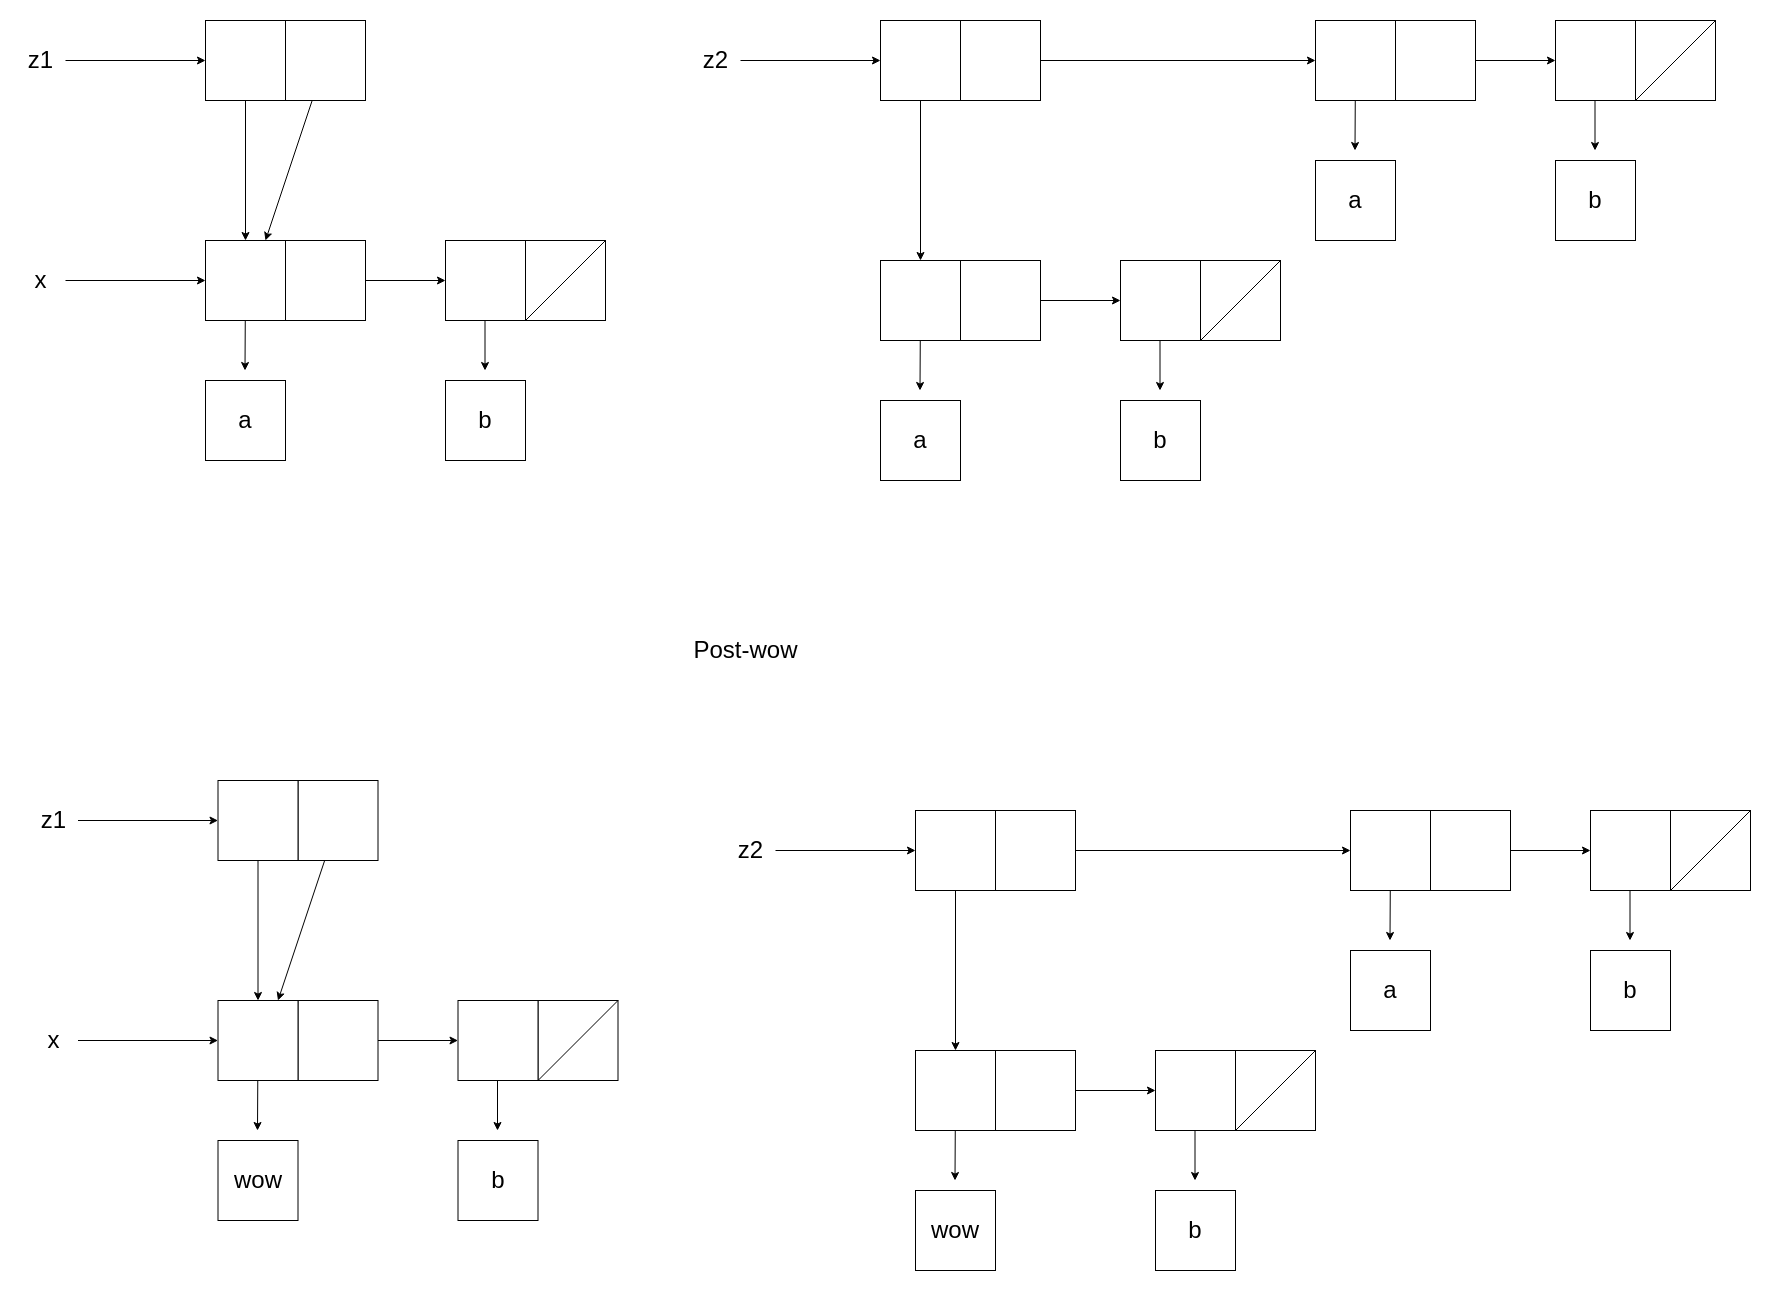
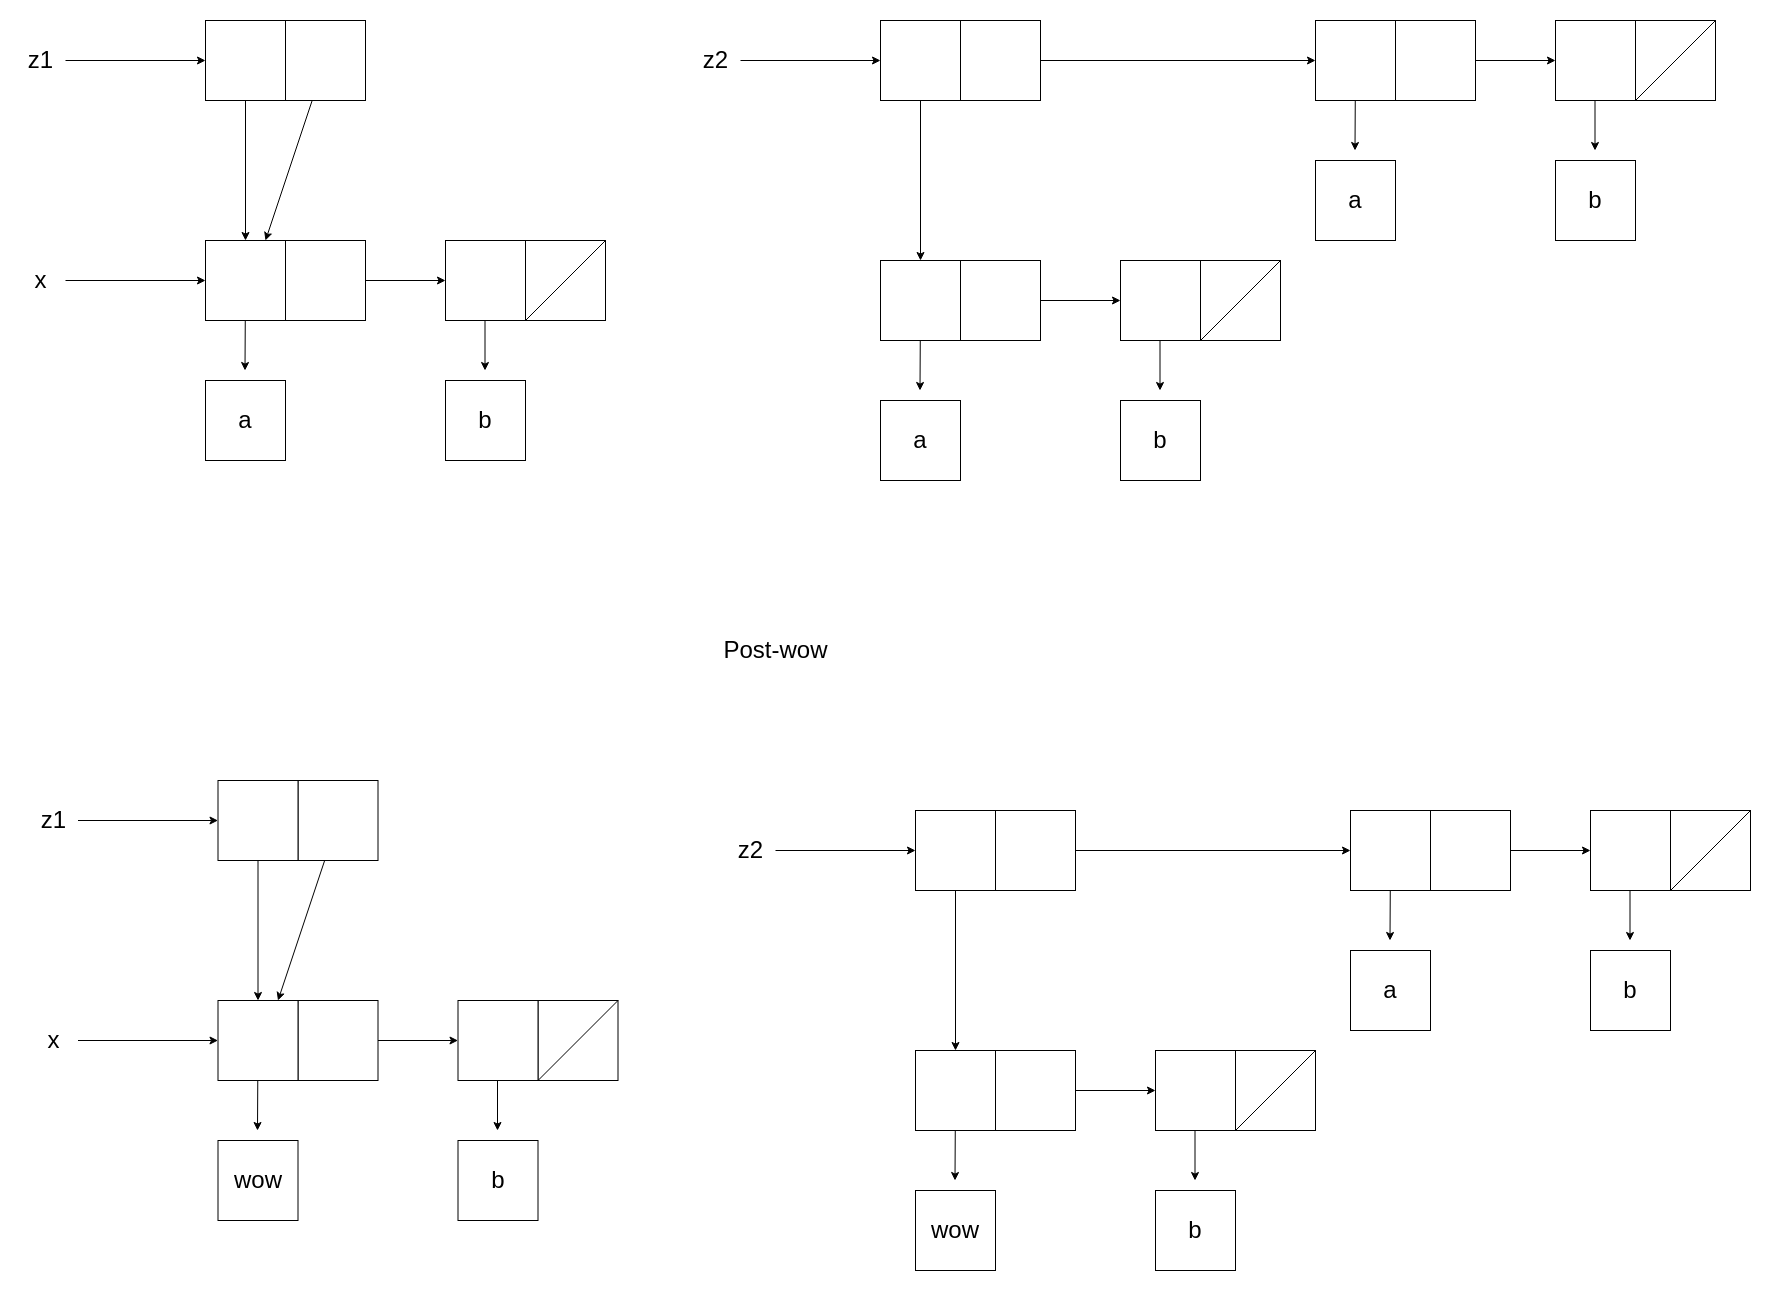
(746, 651) -> (776, 651)
